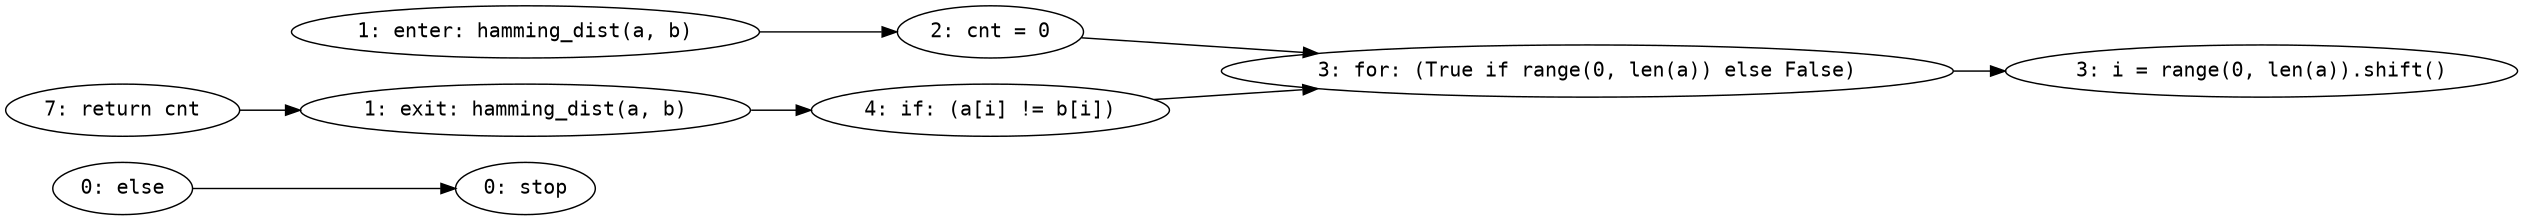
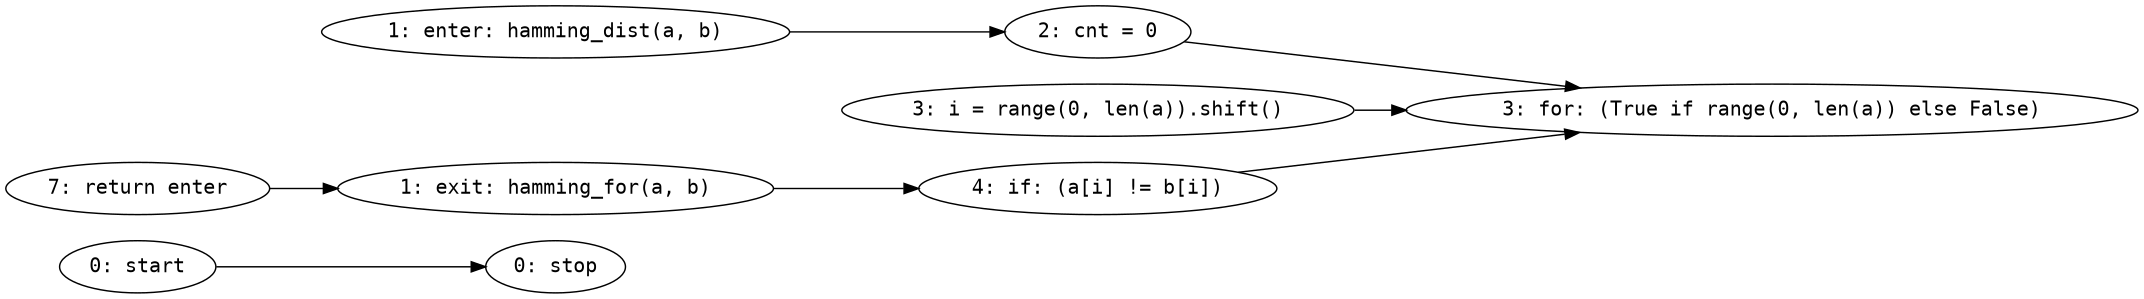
(1972, 71) -> (1373, 110)
(123, 110) -> (138, 189)
(525, 110) -> (556, 189)
(123, 189) -> (138, 267)
